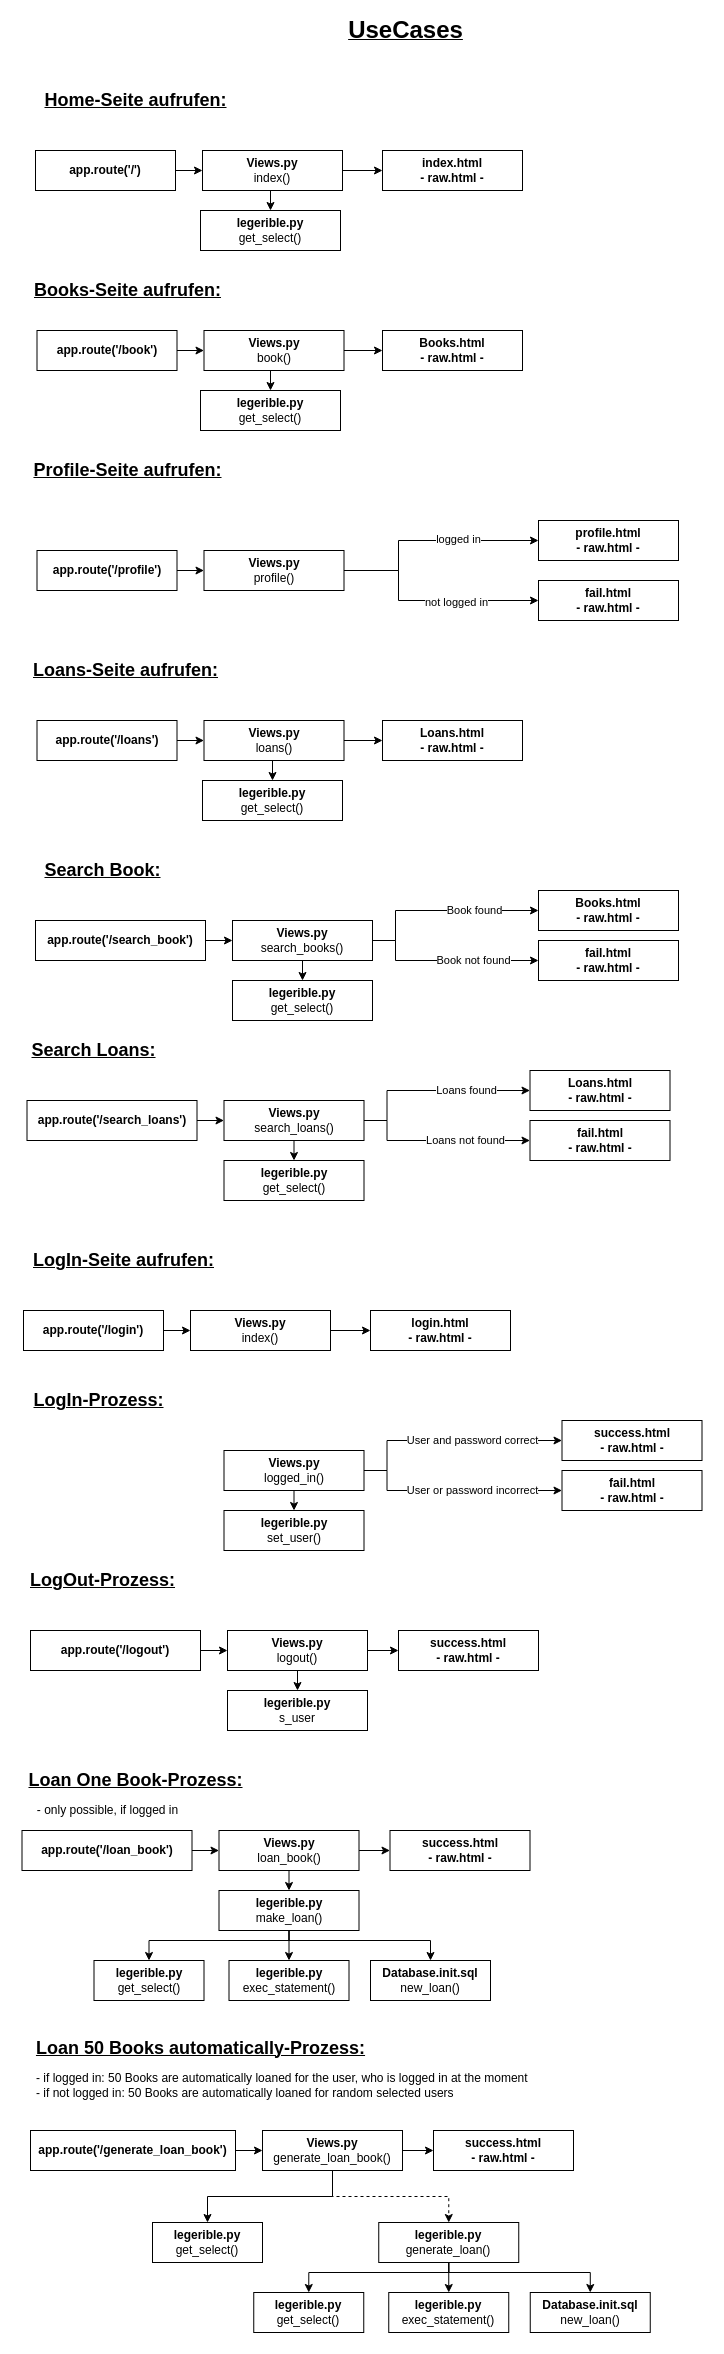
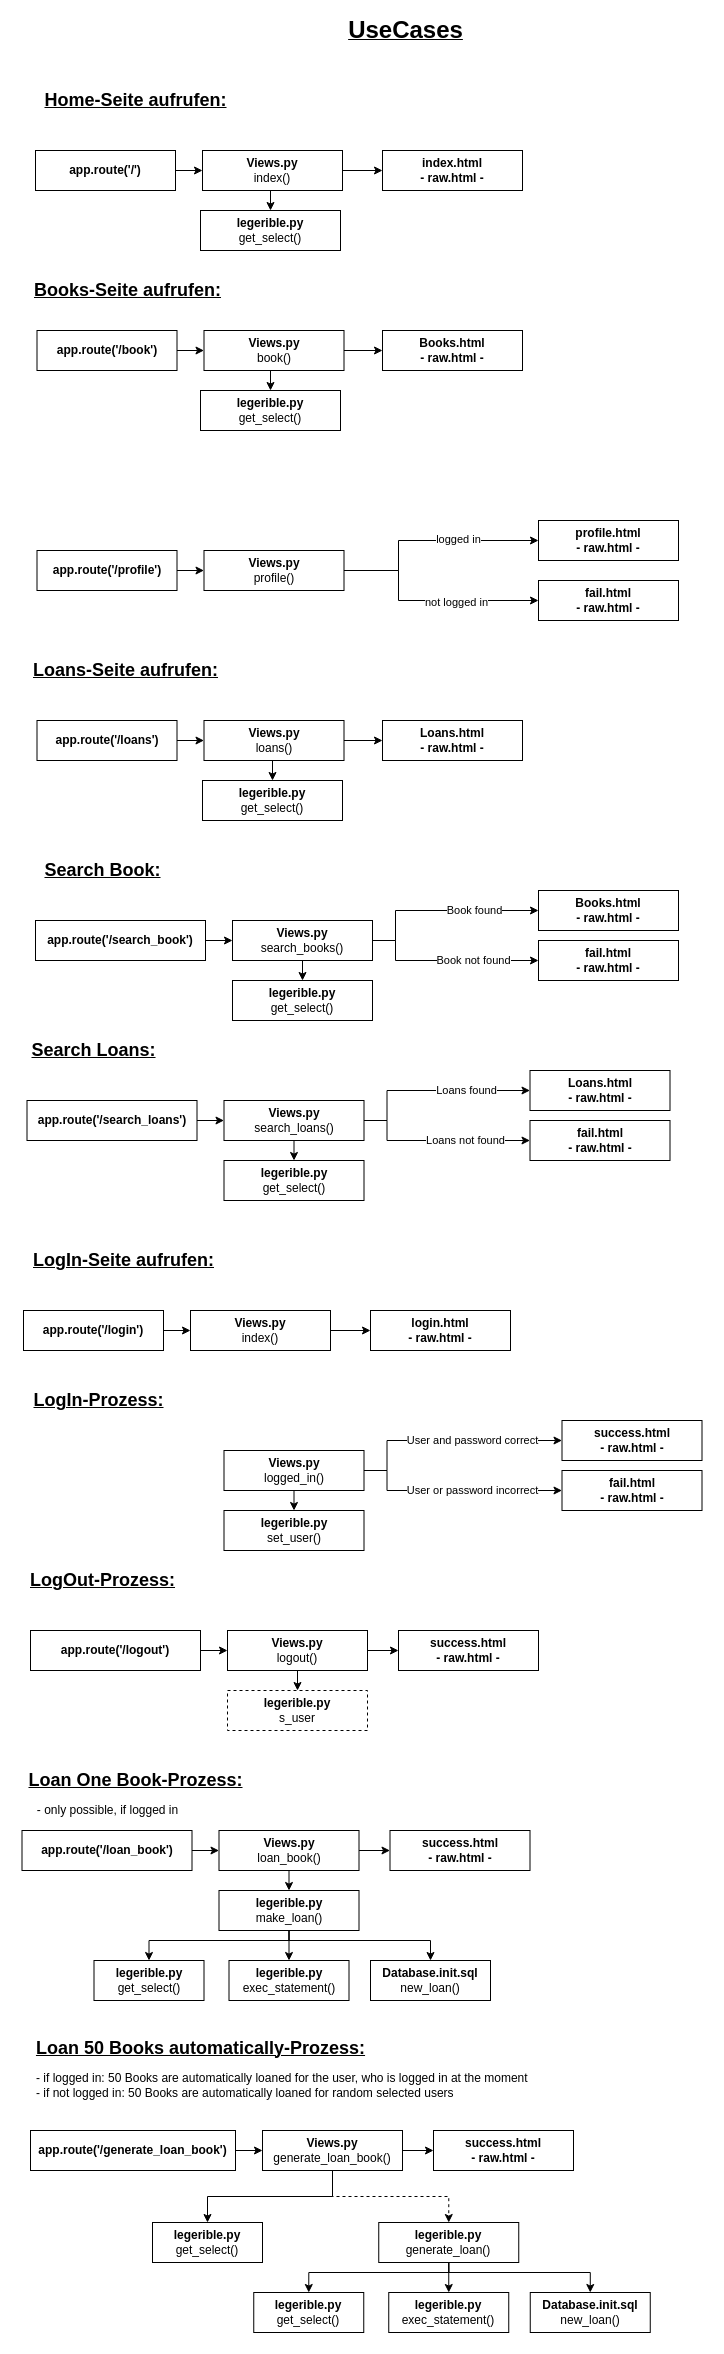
(127, 471) -> none
(298, 1711) -> (298, 1711)
